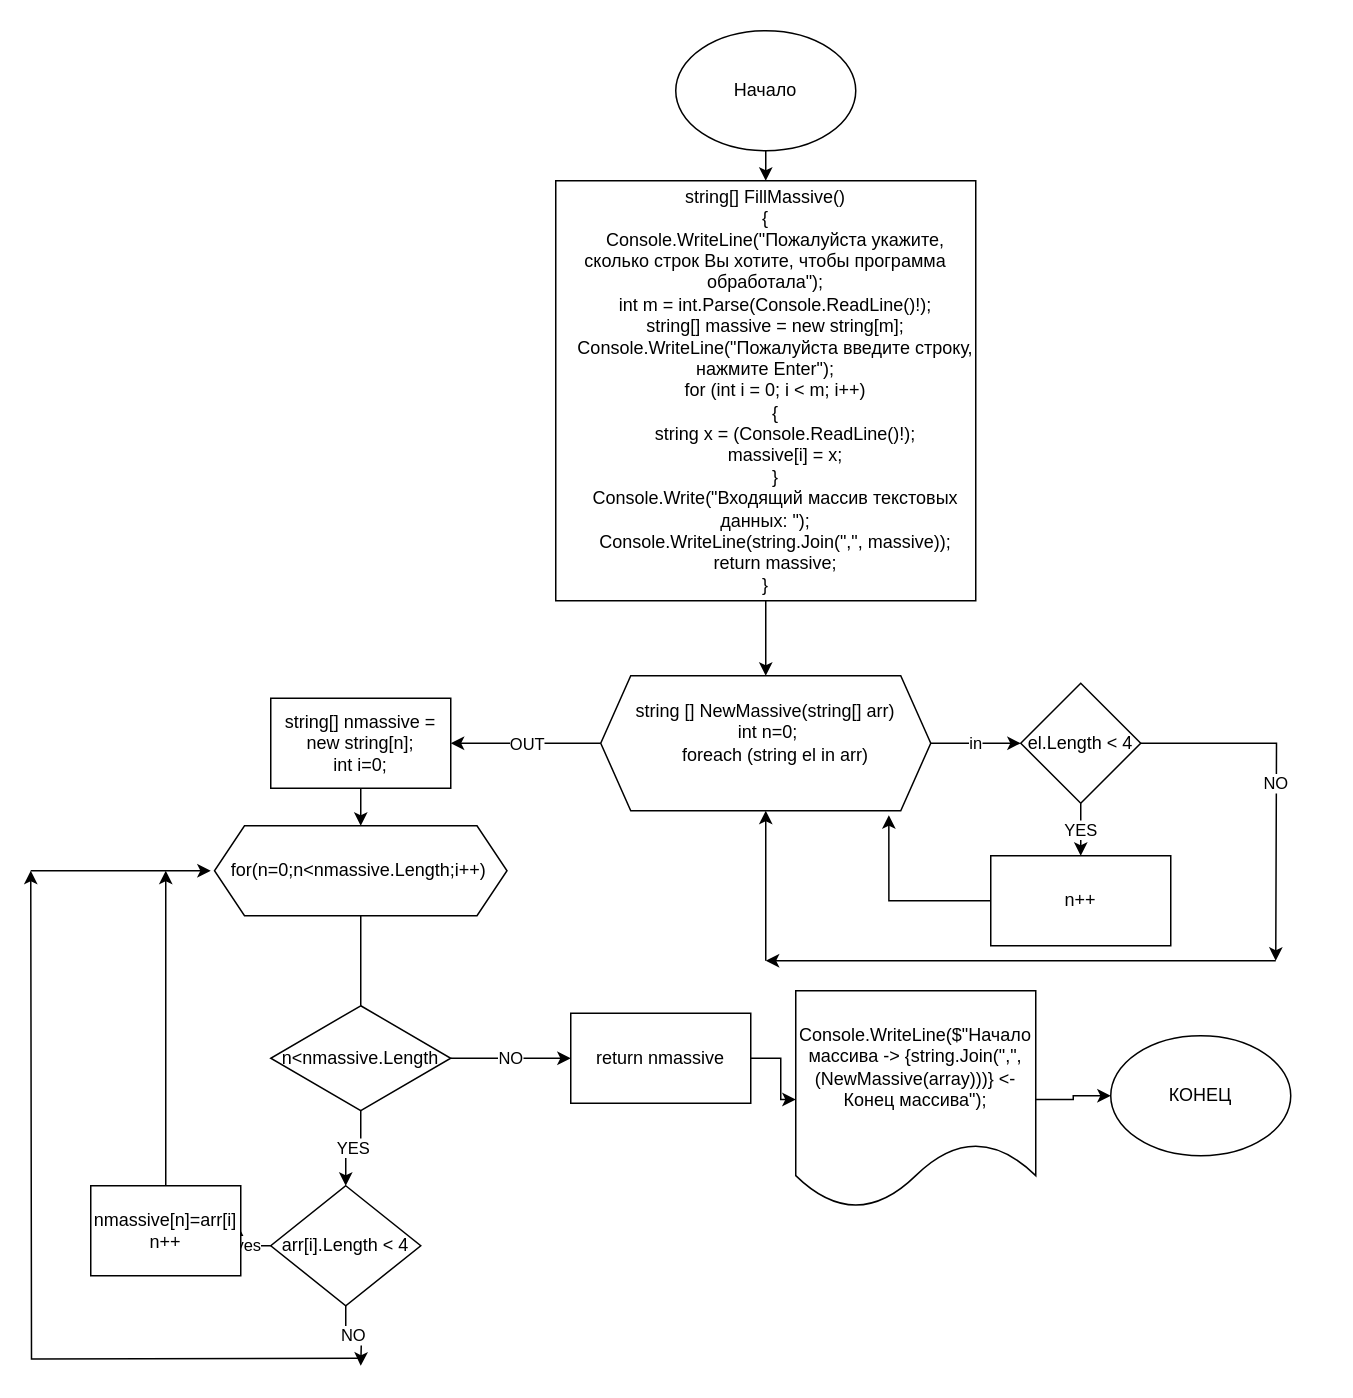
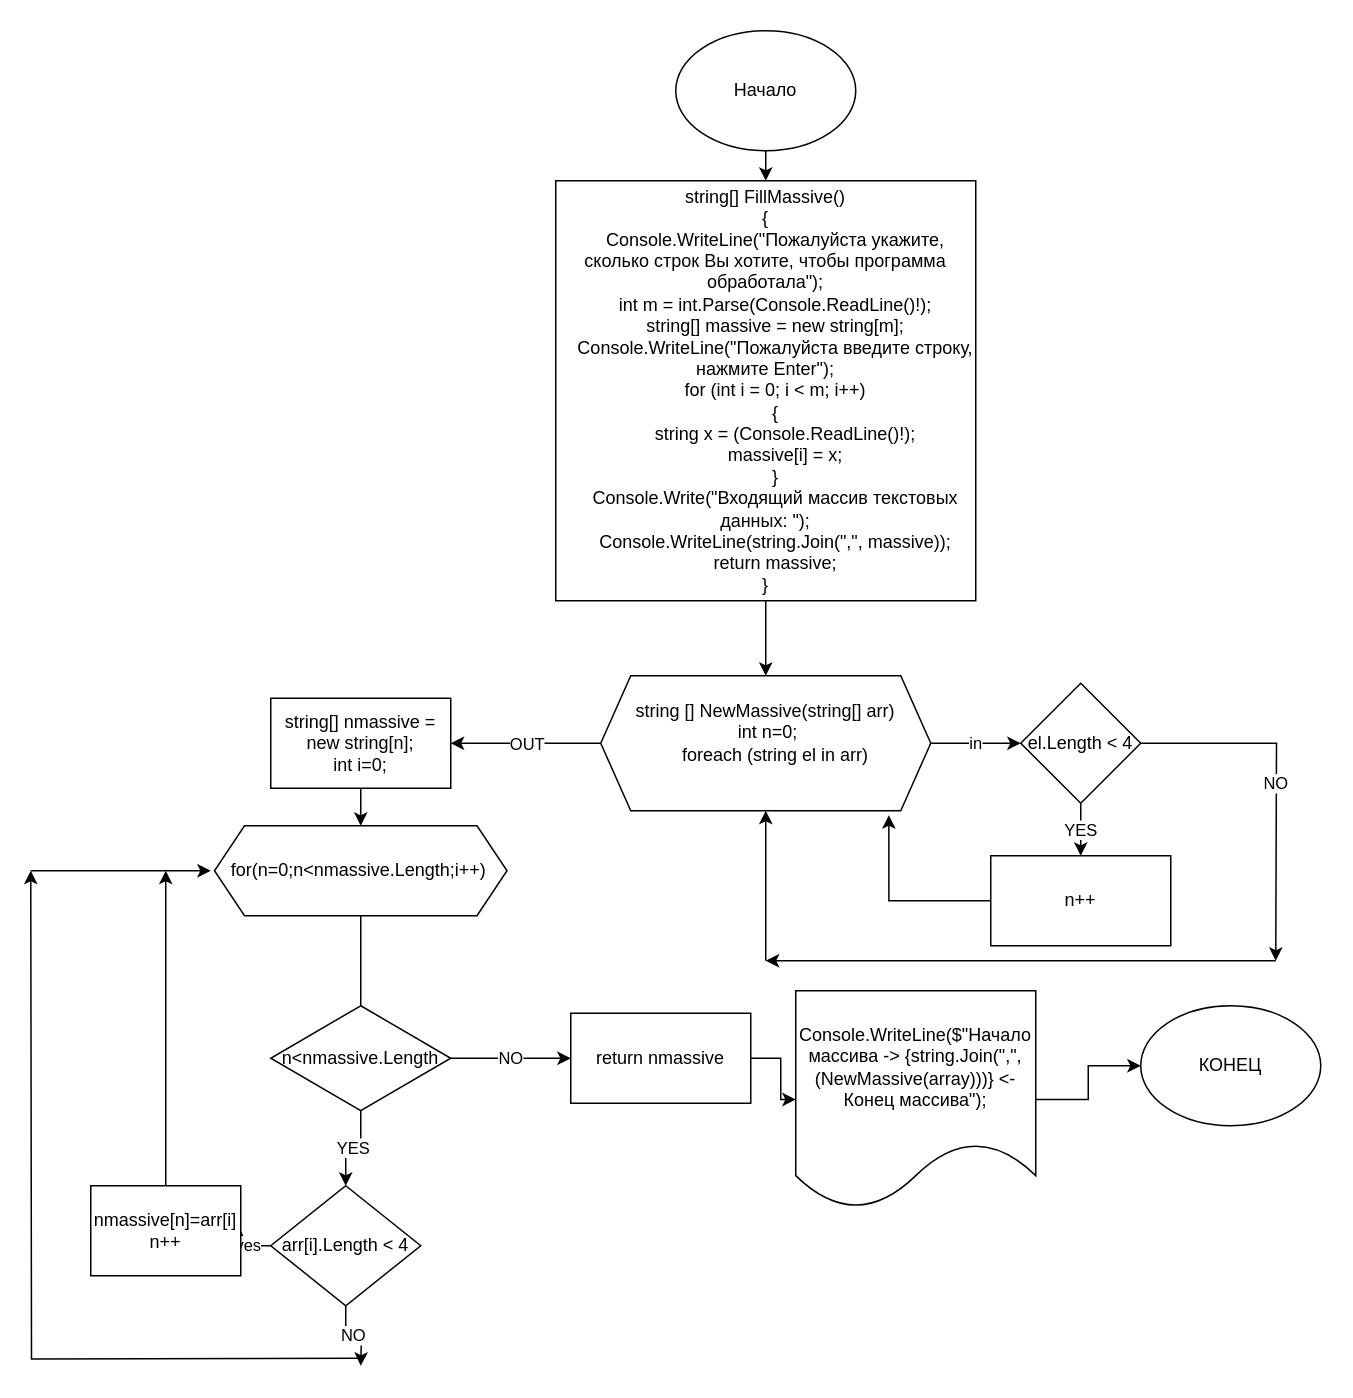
(1201, 1096) -> (1231, 1066)
